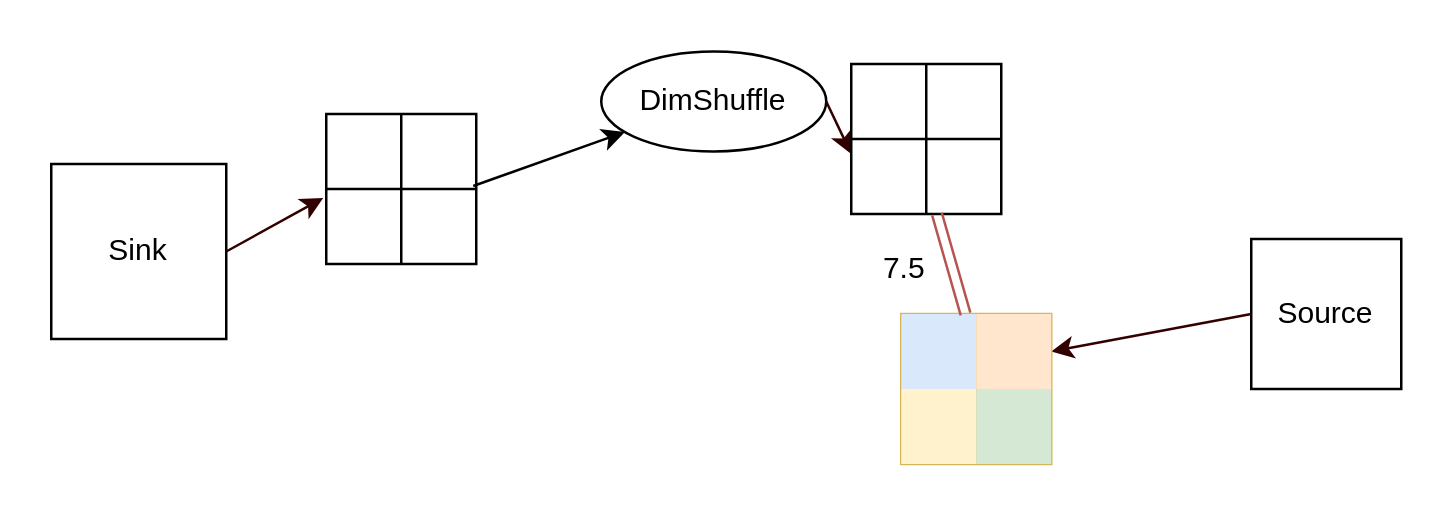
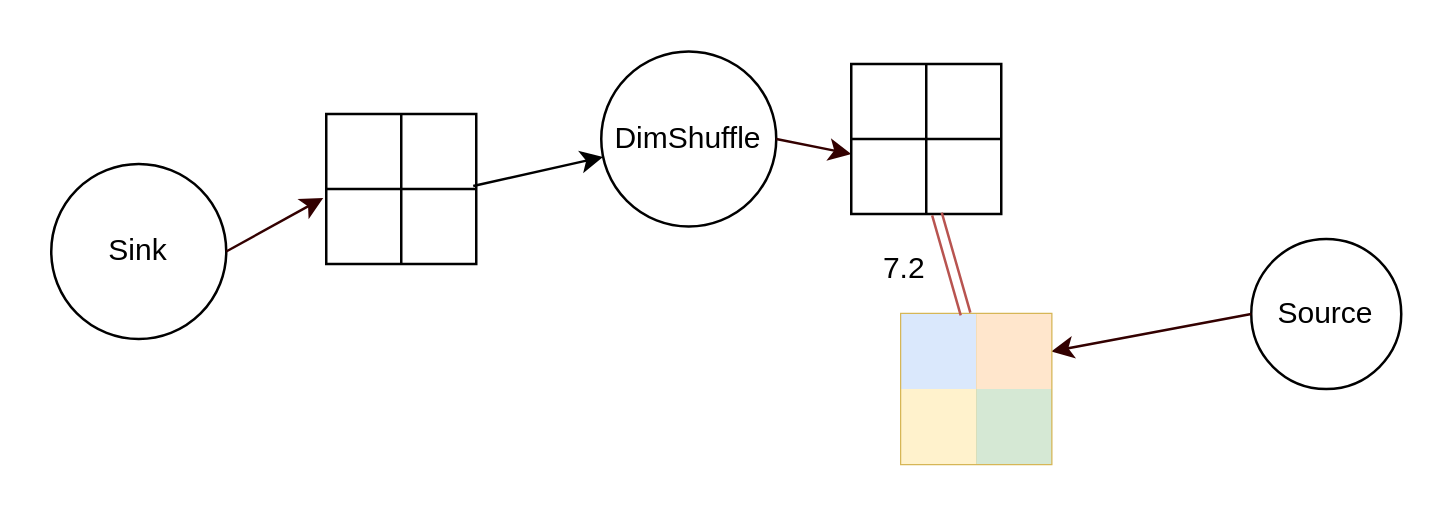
(714, 101) -> (689, 139)
(139, 251) -> (139, 251)
(905, 269) -> (905, 269)
(1326, 314) -> (1326, 314)
